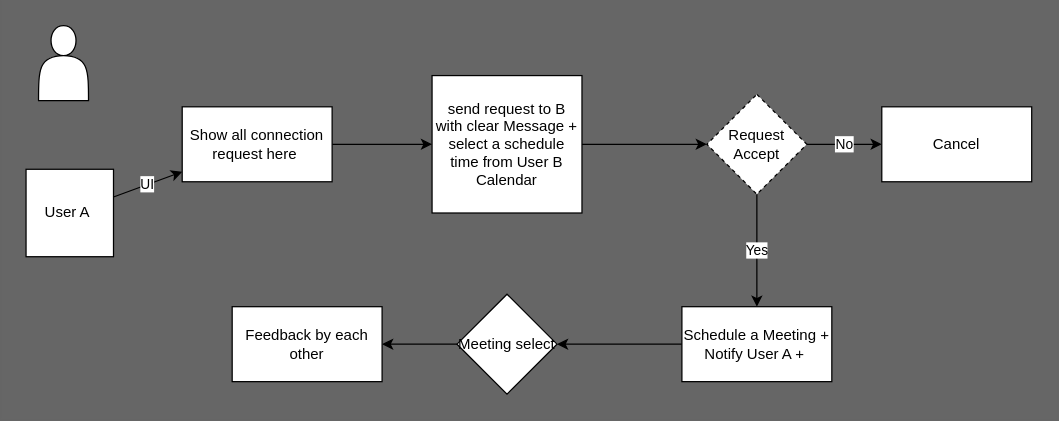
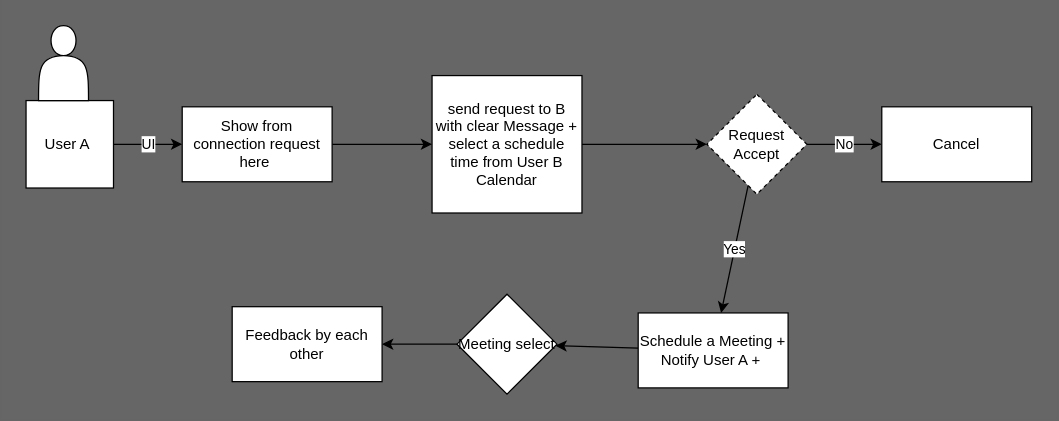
(257, 144) -> (257, 144)
(69, 213) -> (69, 144)
(757, 344) -> (713, 351)
